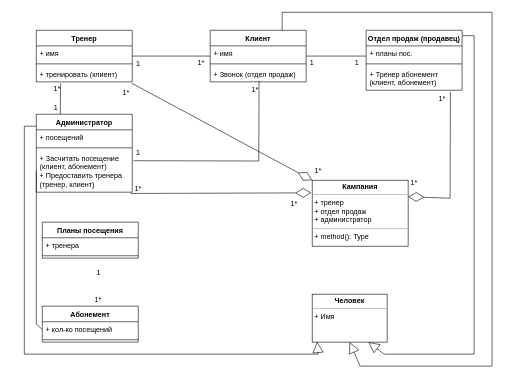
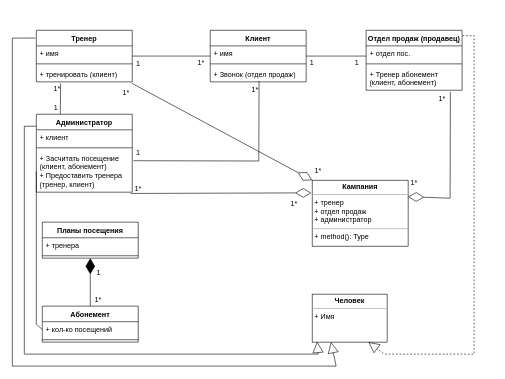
(391, 54) -> (391, 54)
(61, 138) -> (55, 138)
(492, 148) -> none
(474, 238) -> (474, 238)
none -> (90, 275)
none -> (12, 359)
